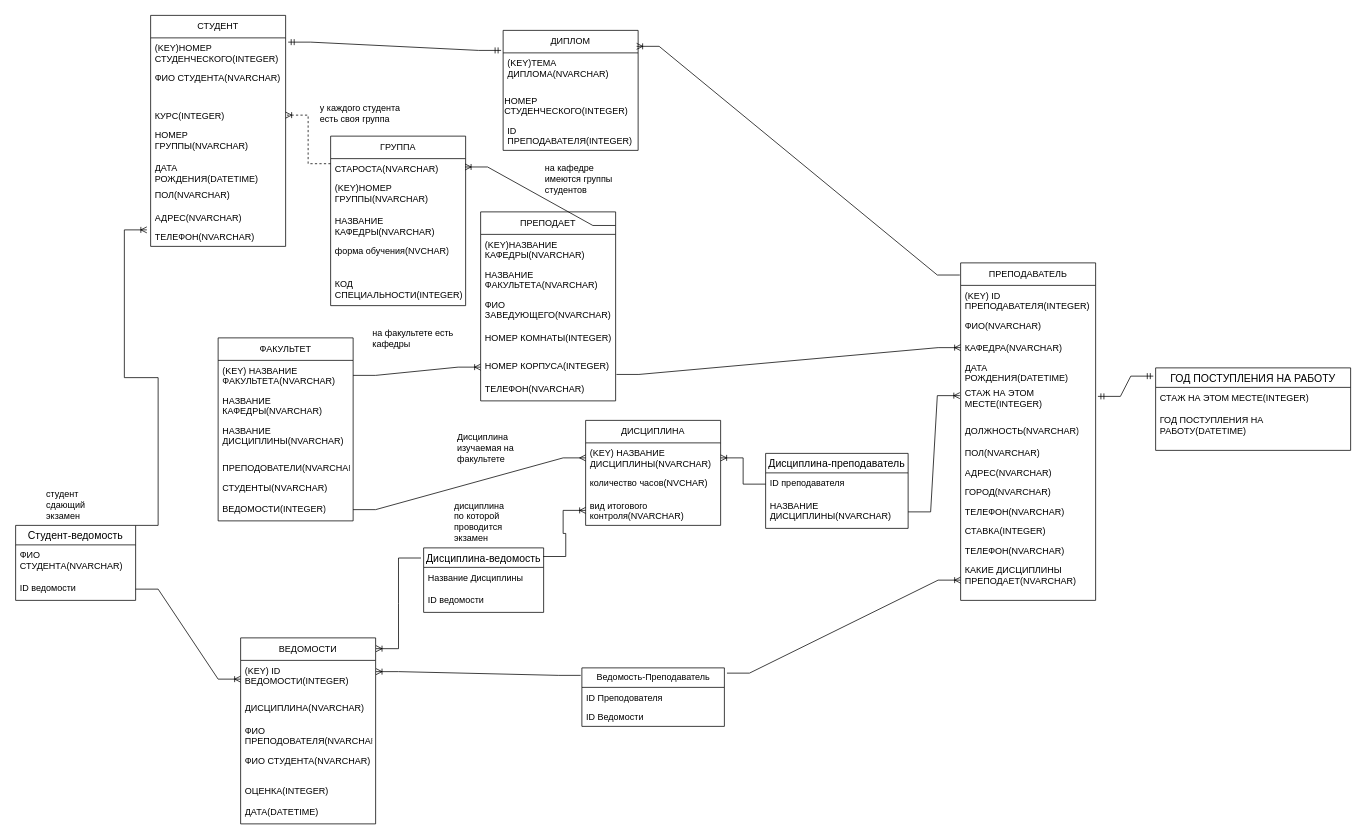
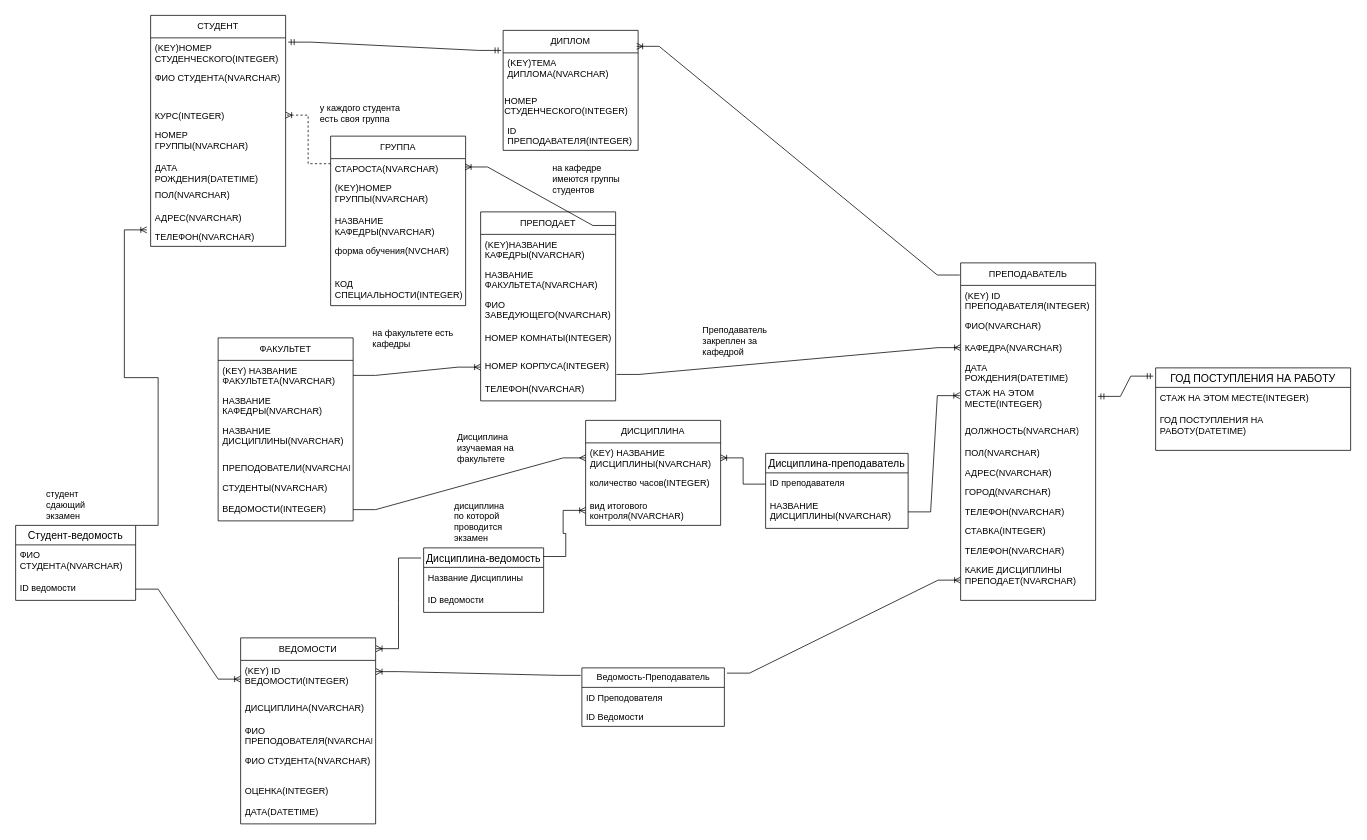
(585, 177) -> (593, 177)
none -> (739, 342)
(649, 484) -> (652, 484)
